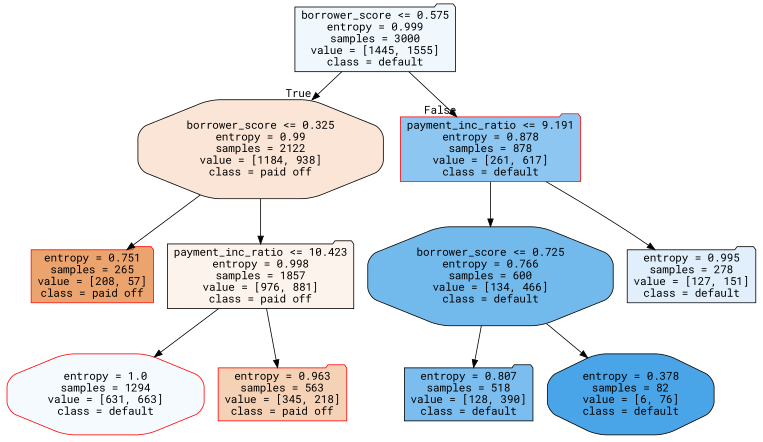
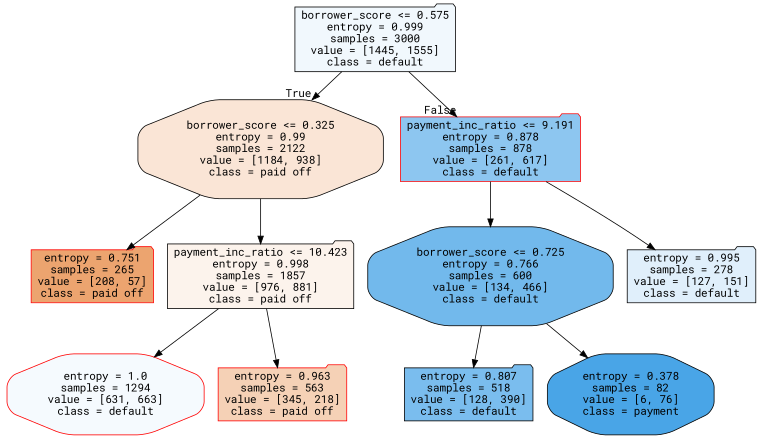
(631, 394) -> (631, 394)
